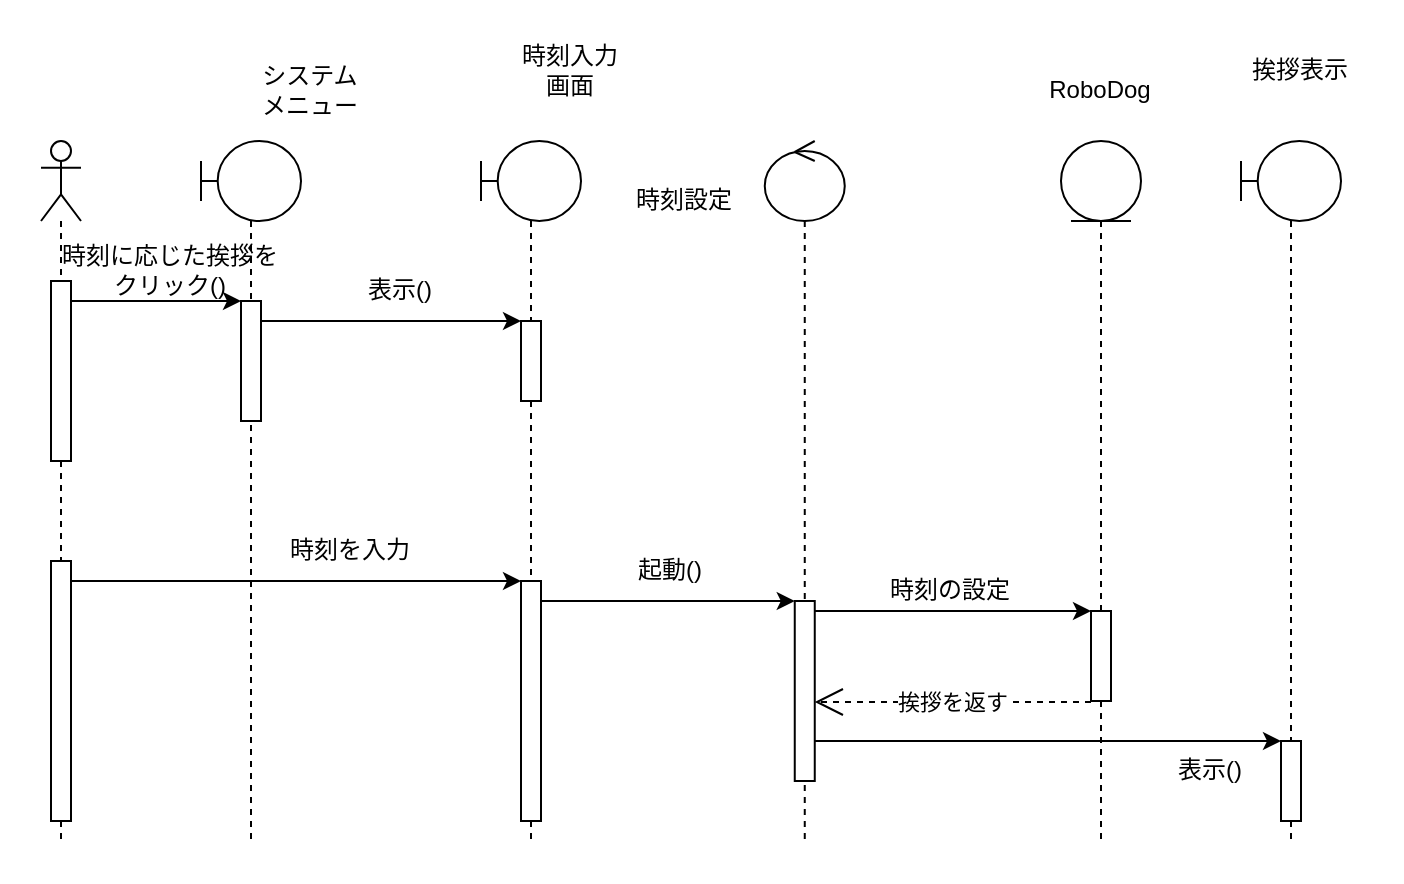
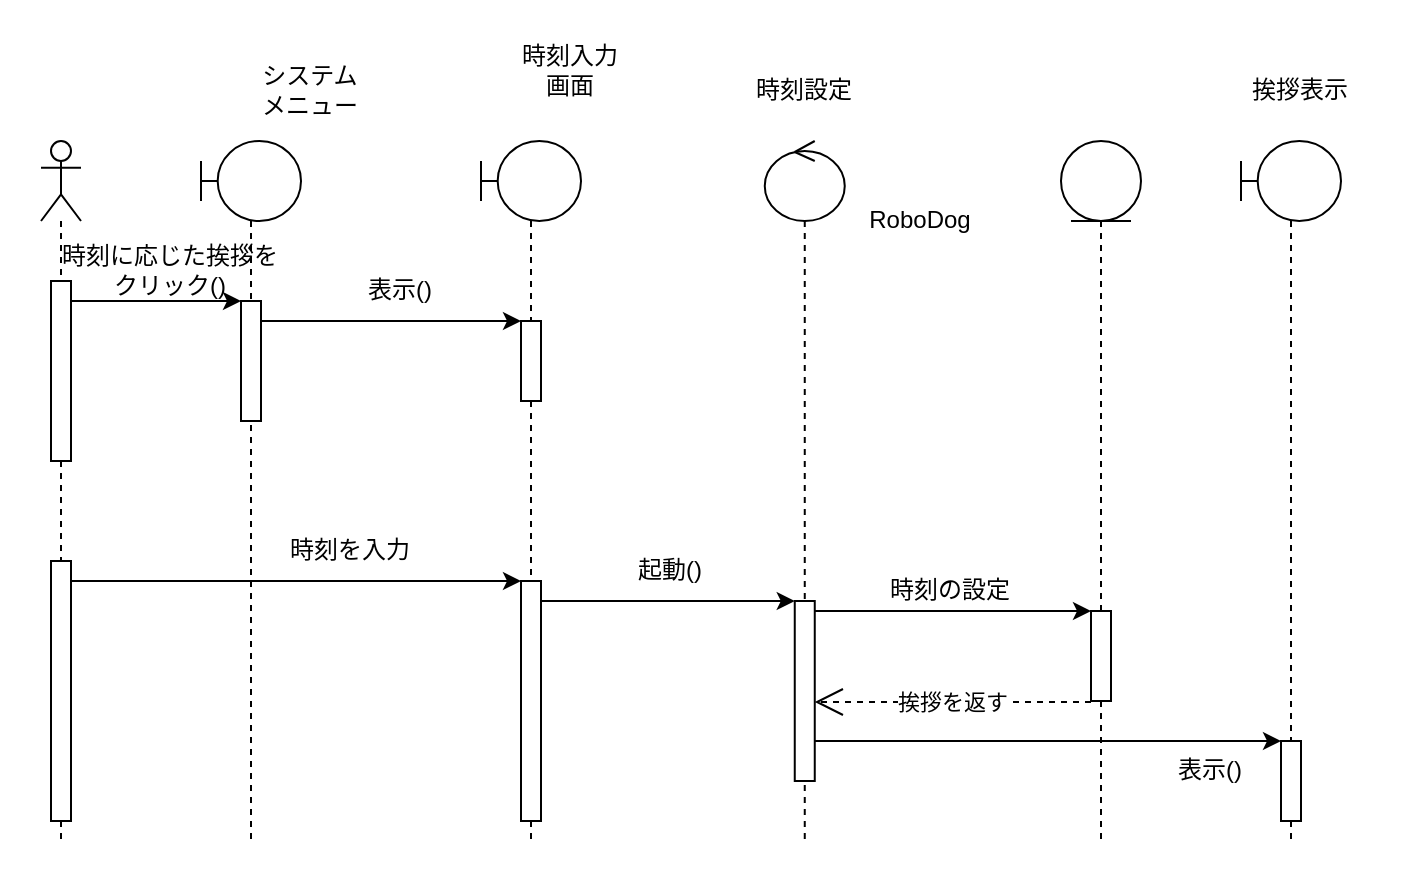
(1301, 71) -> (1301, 91)
(1101, 91) -> (921, 221)
(685, 201) -> (805, 91)
